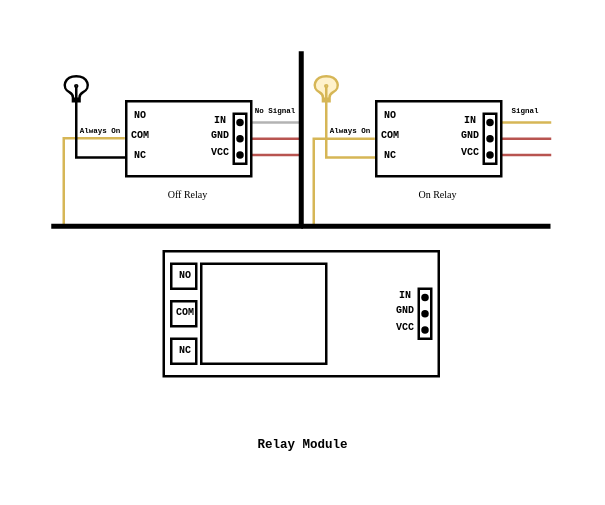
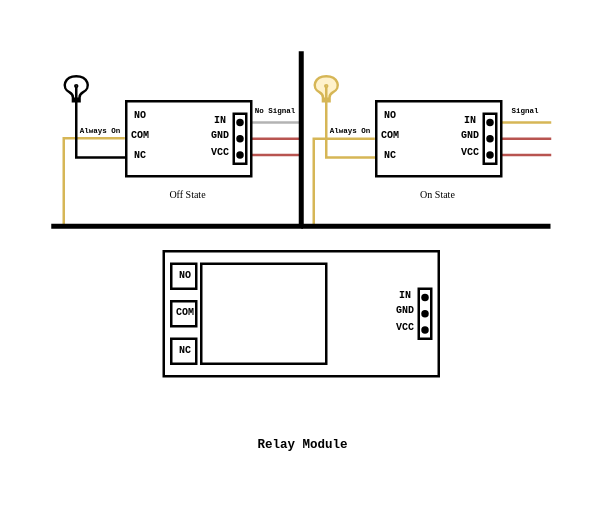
(189, 189) -> (189, 189)
(439, 189) -> (439, 189)
